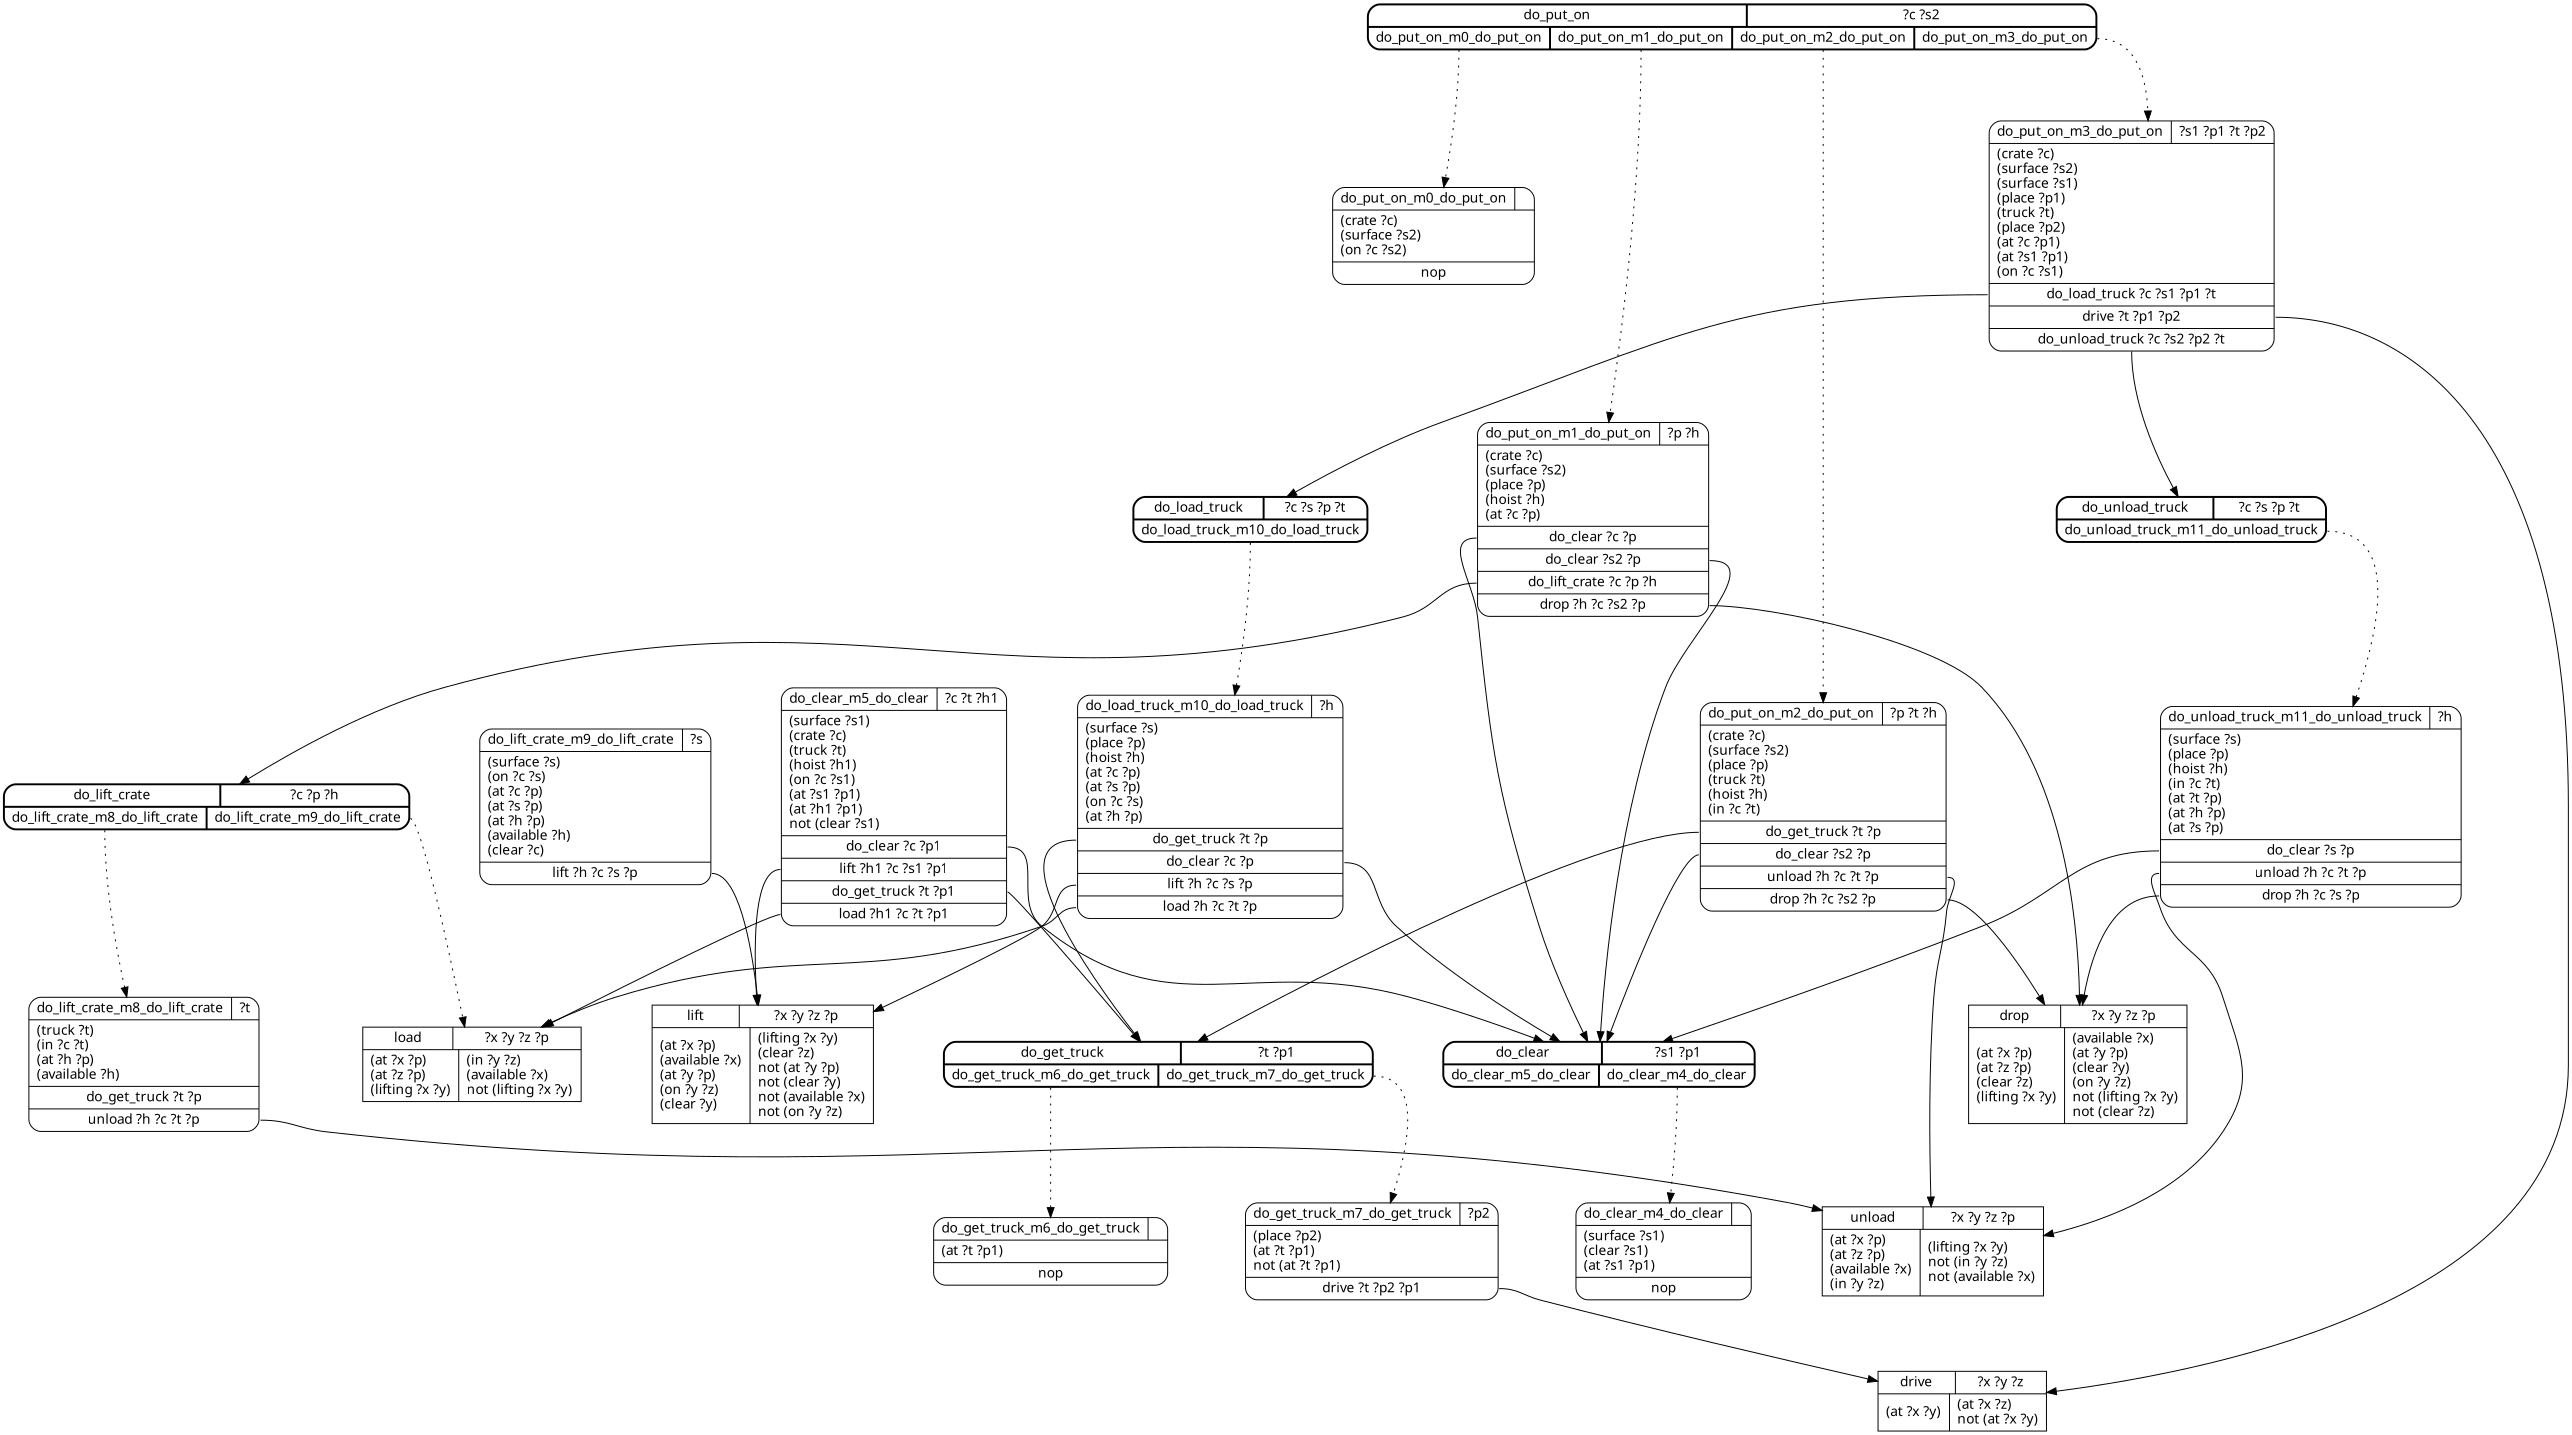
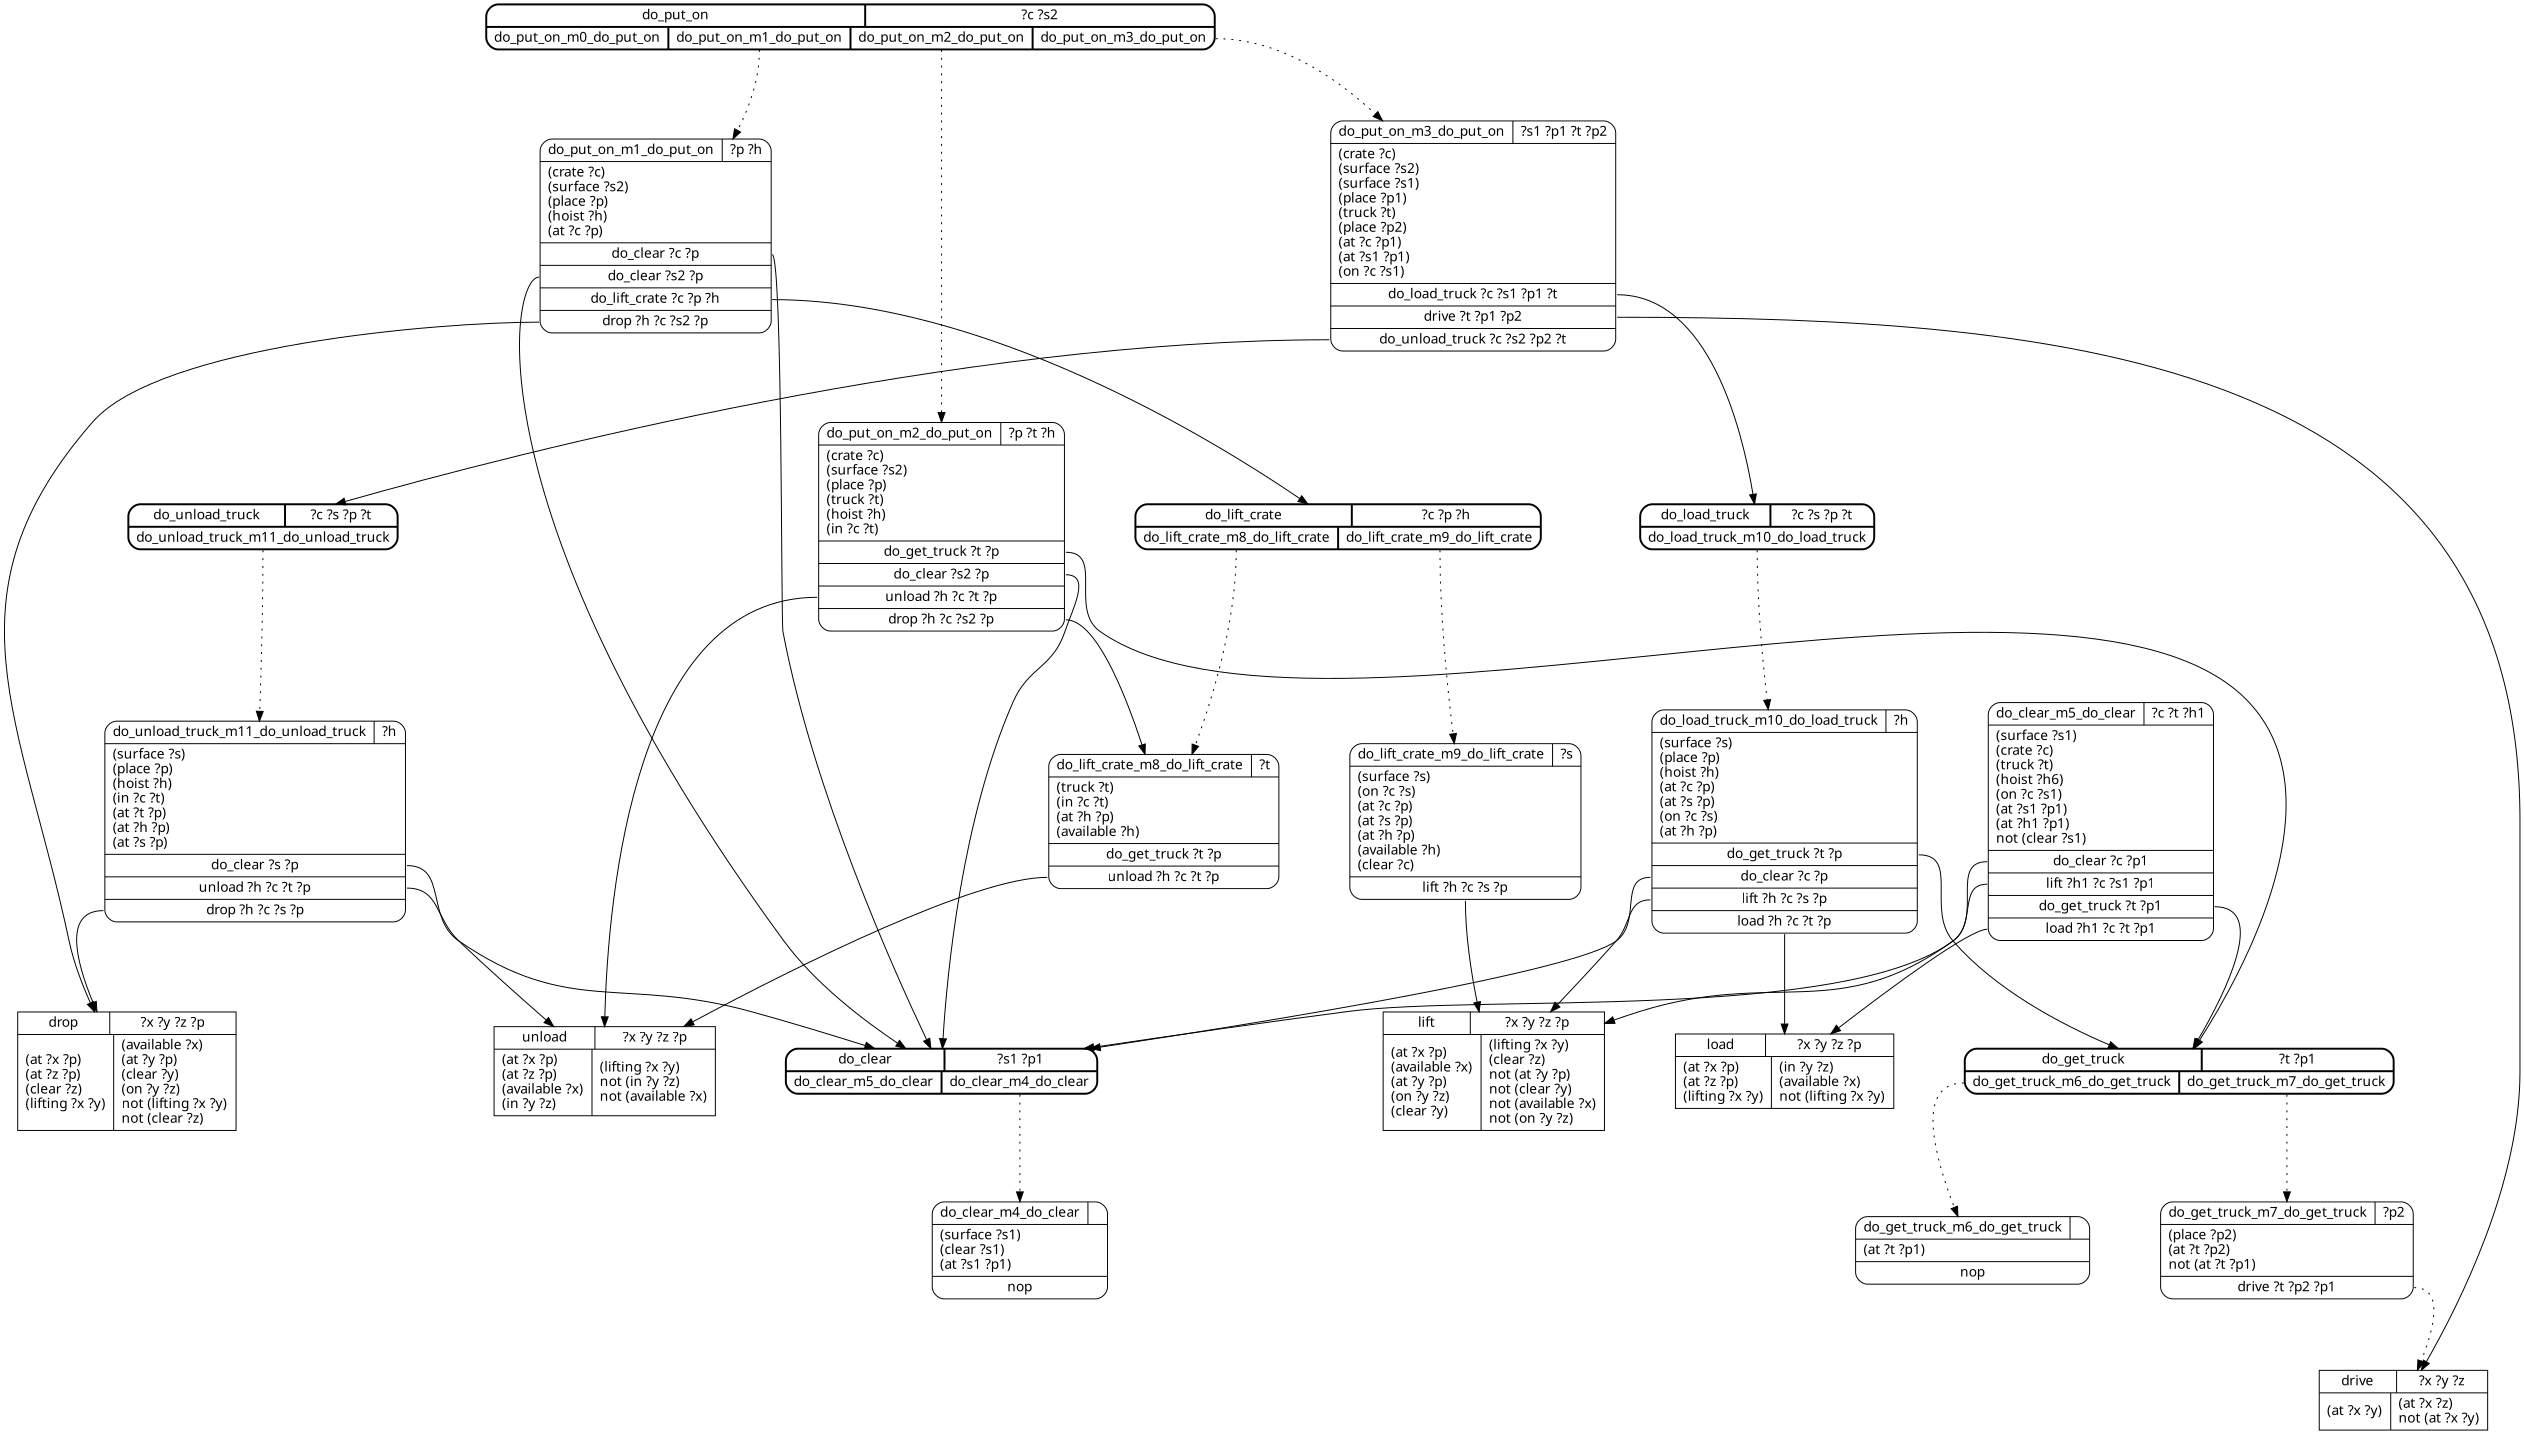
(1434, 236) -> none
(823, 765) -> (2030, 780)
(441, 917) -> (1444, 642)
(2000, 941) -> (1114, 674)
(1285, 1251) -> (2200, 1250)
(1683, 1336) -> (2433, 1319)
